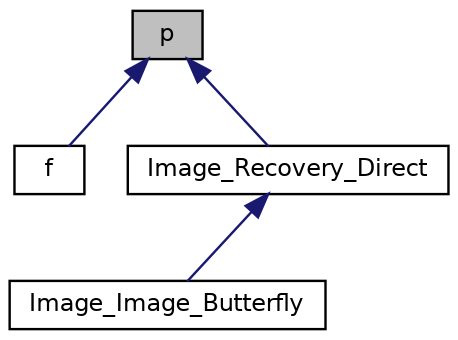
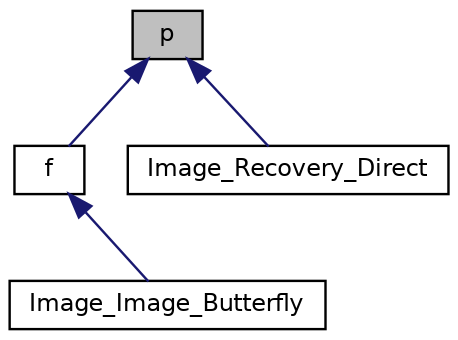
(219, 247) -> (117, 247)
